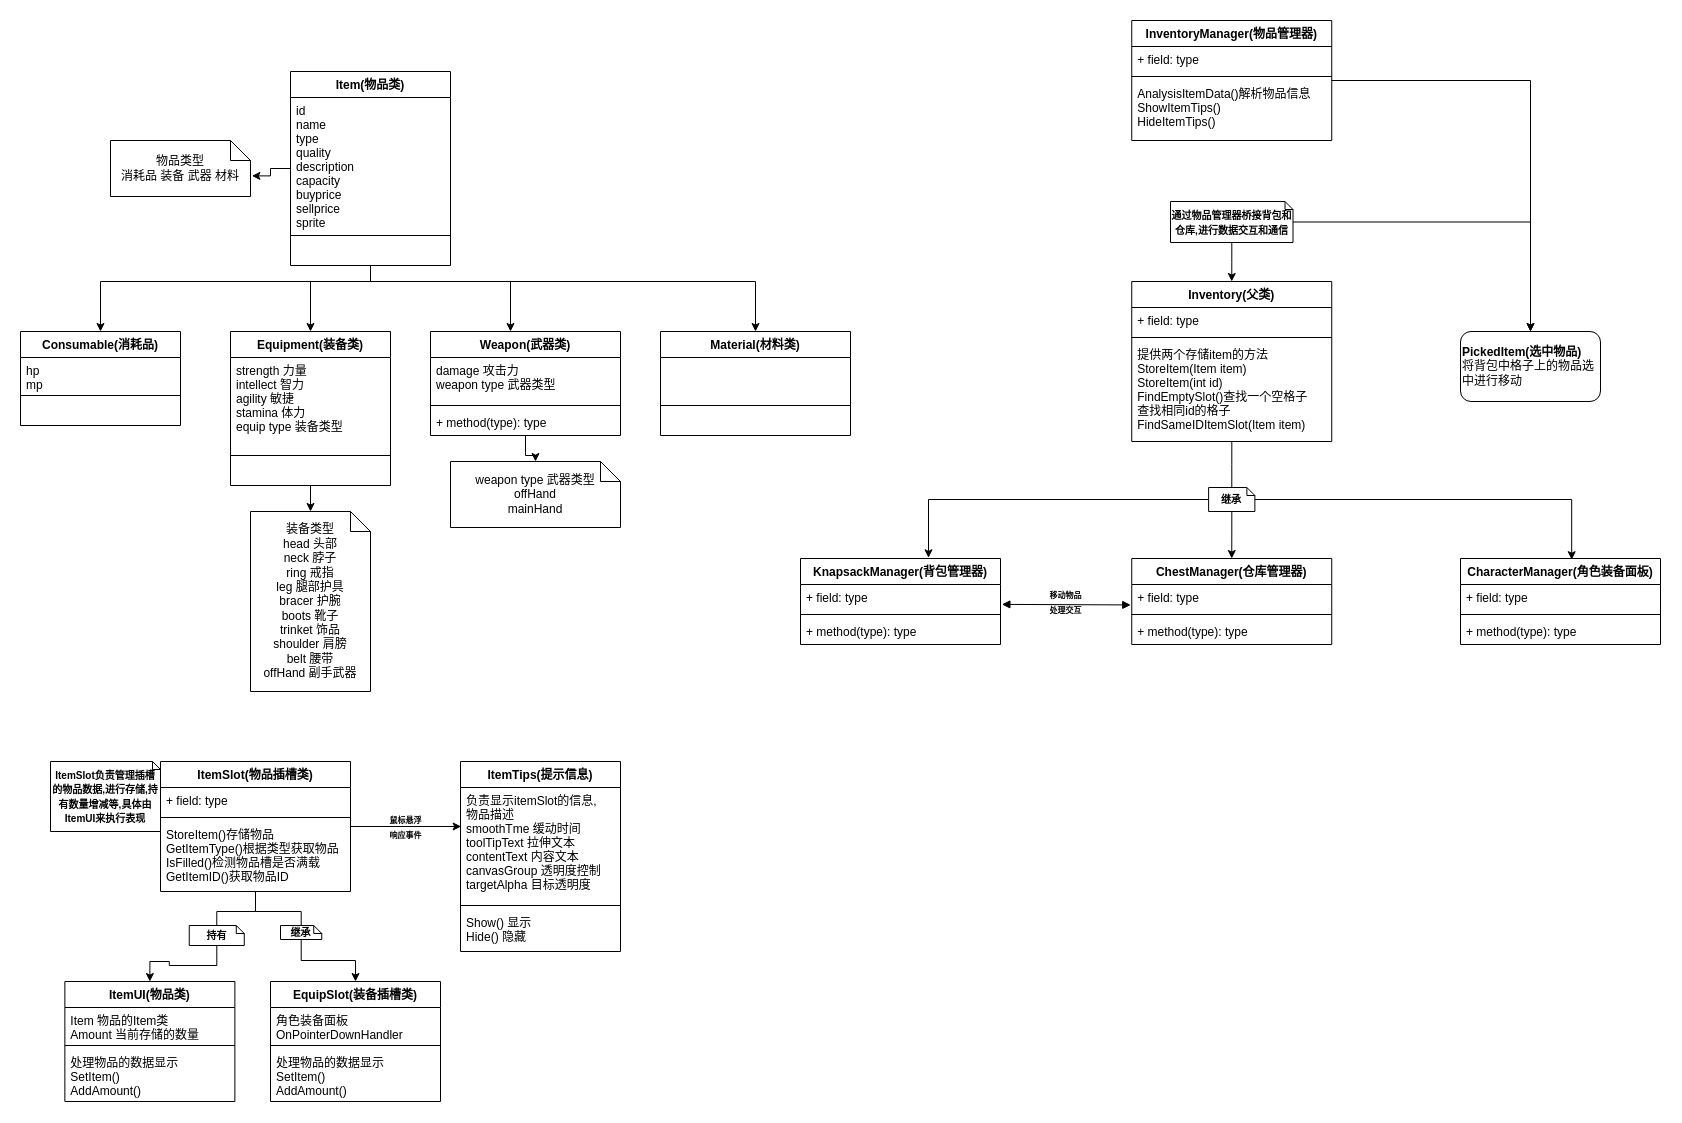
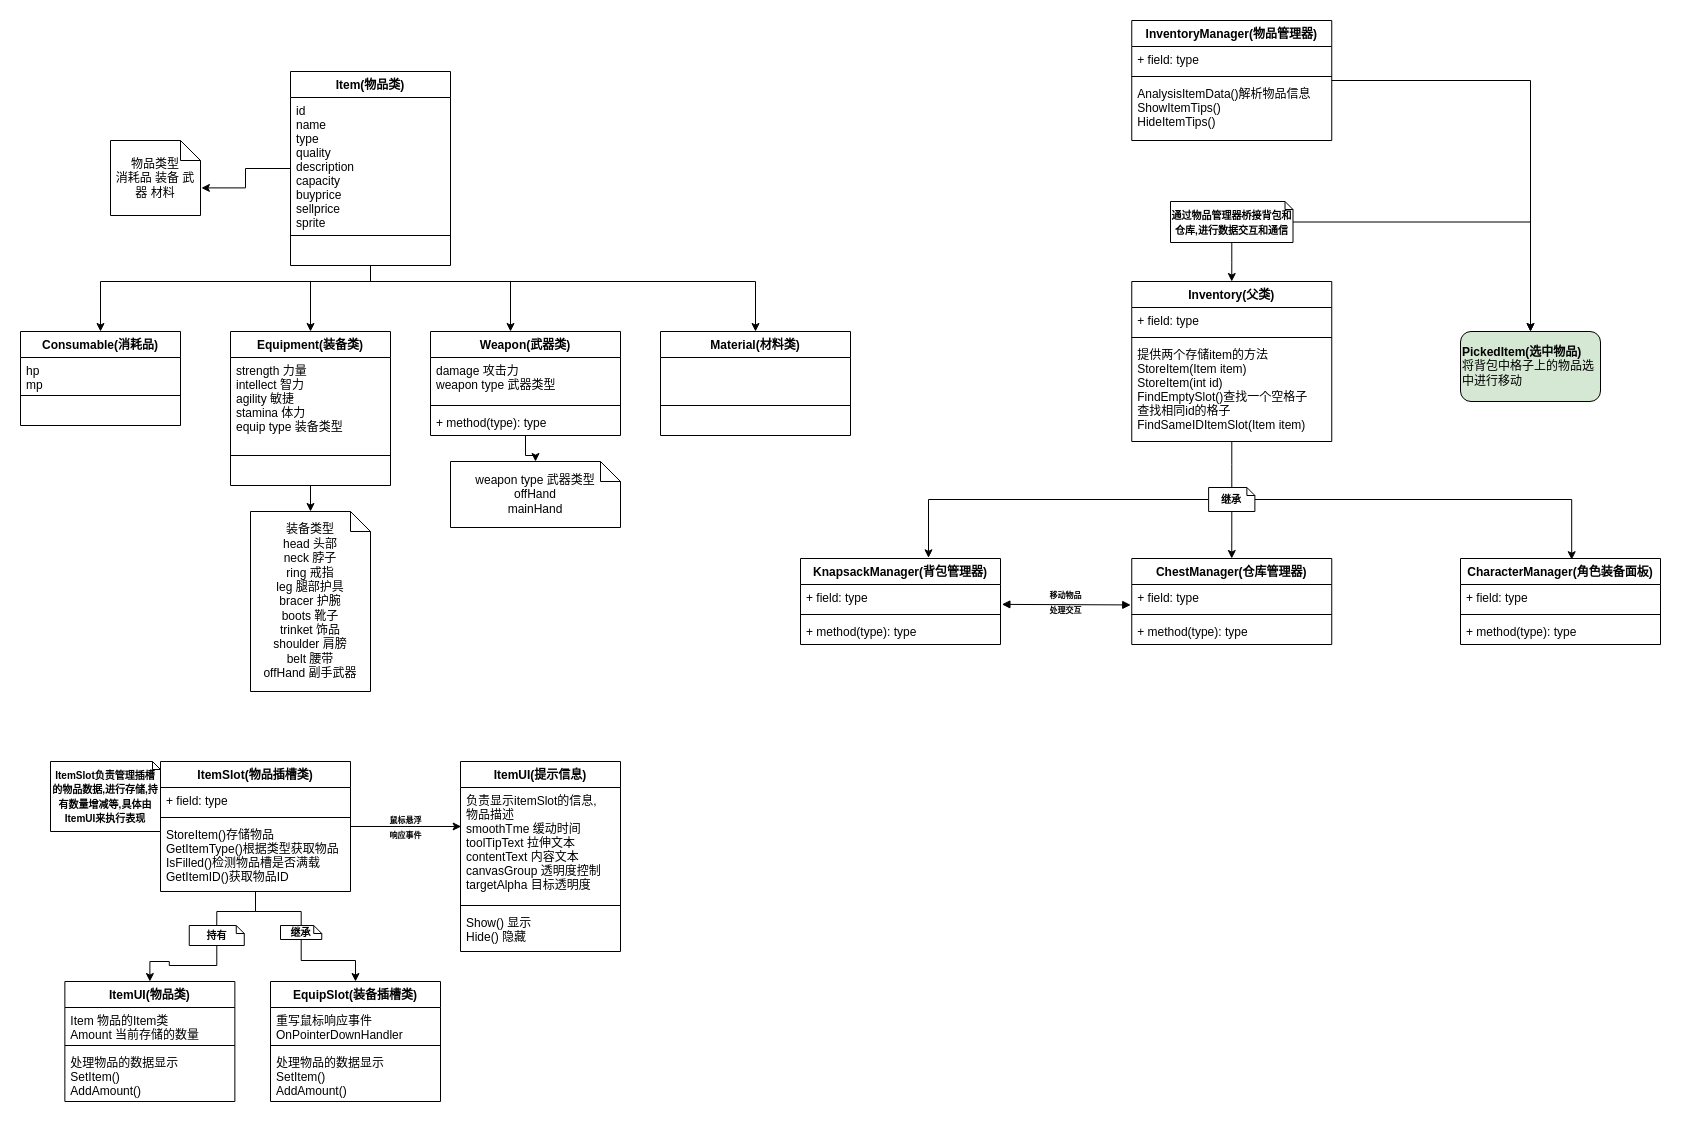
(181, 169) -> (156, 178)
(1531, 367) -> (1531, 367)
(540, 775) -> (540, 775)
(312, 1021) -> (324, 1021)
